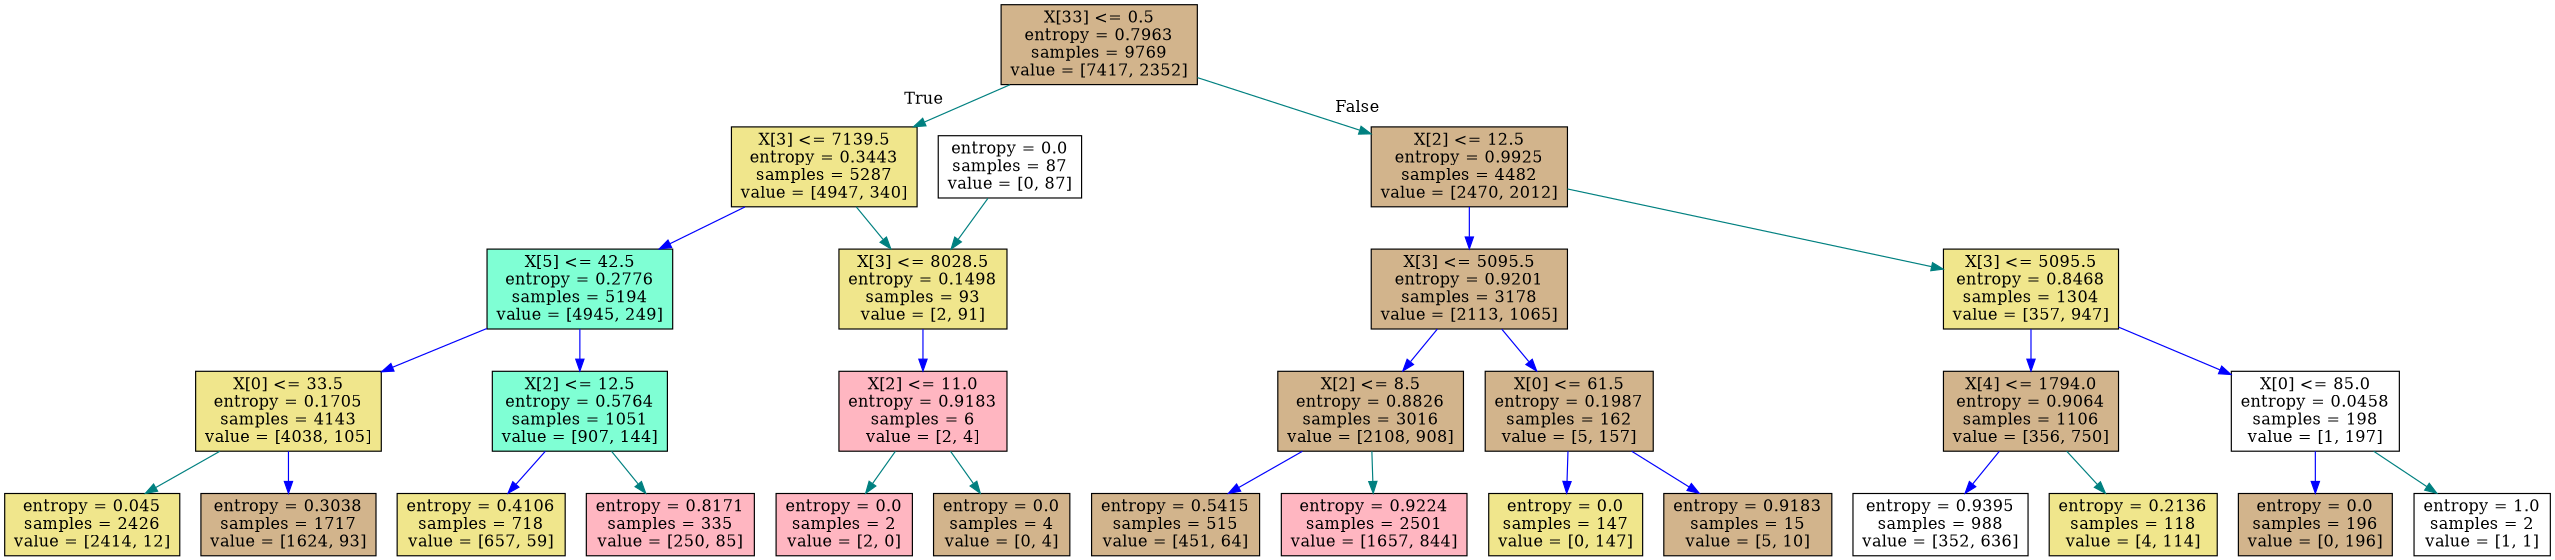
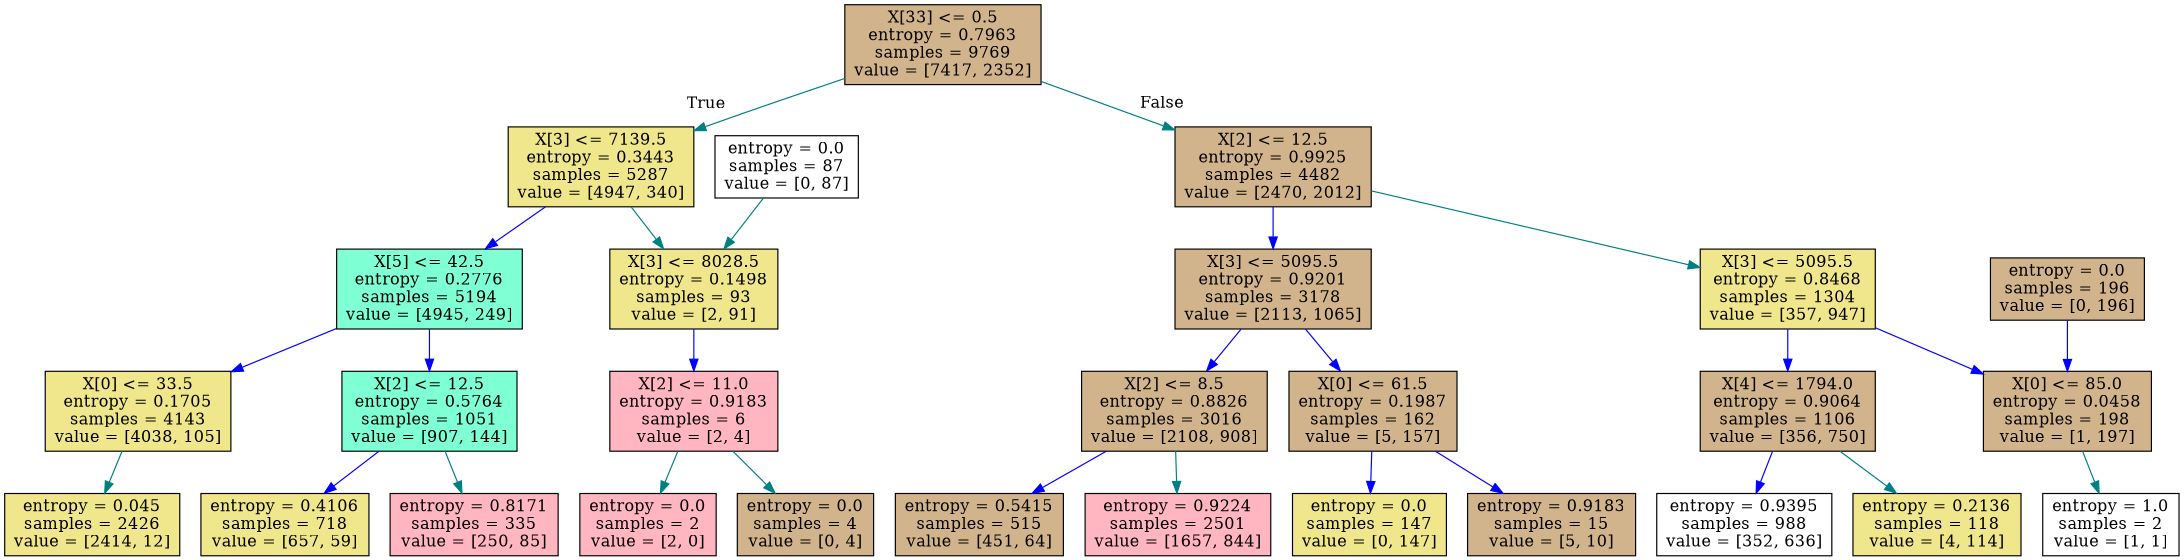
(2315, 411) -> (2067, 411)
(2315, 466) -> (2067, 340)
(288, 525) -> none
